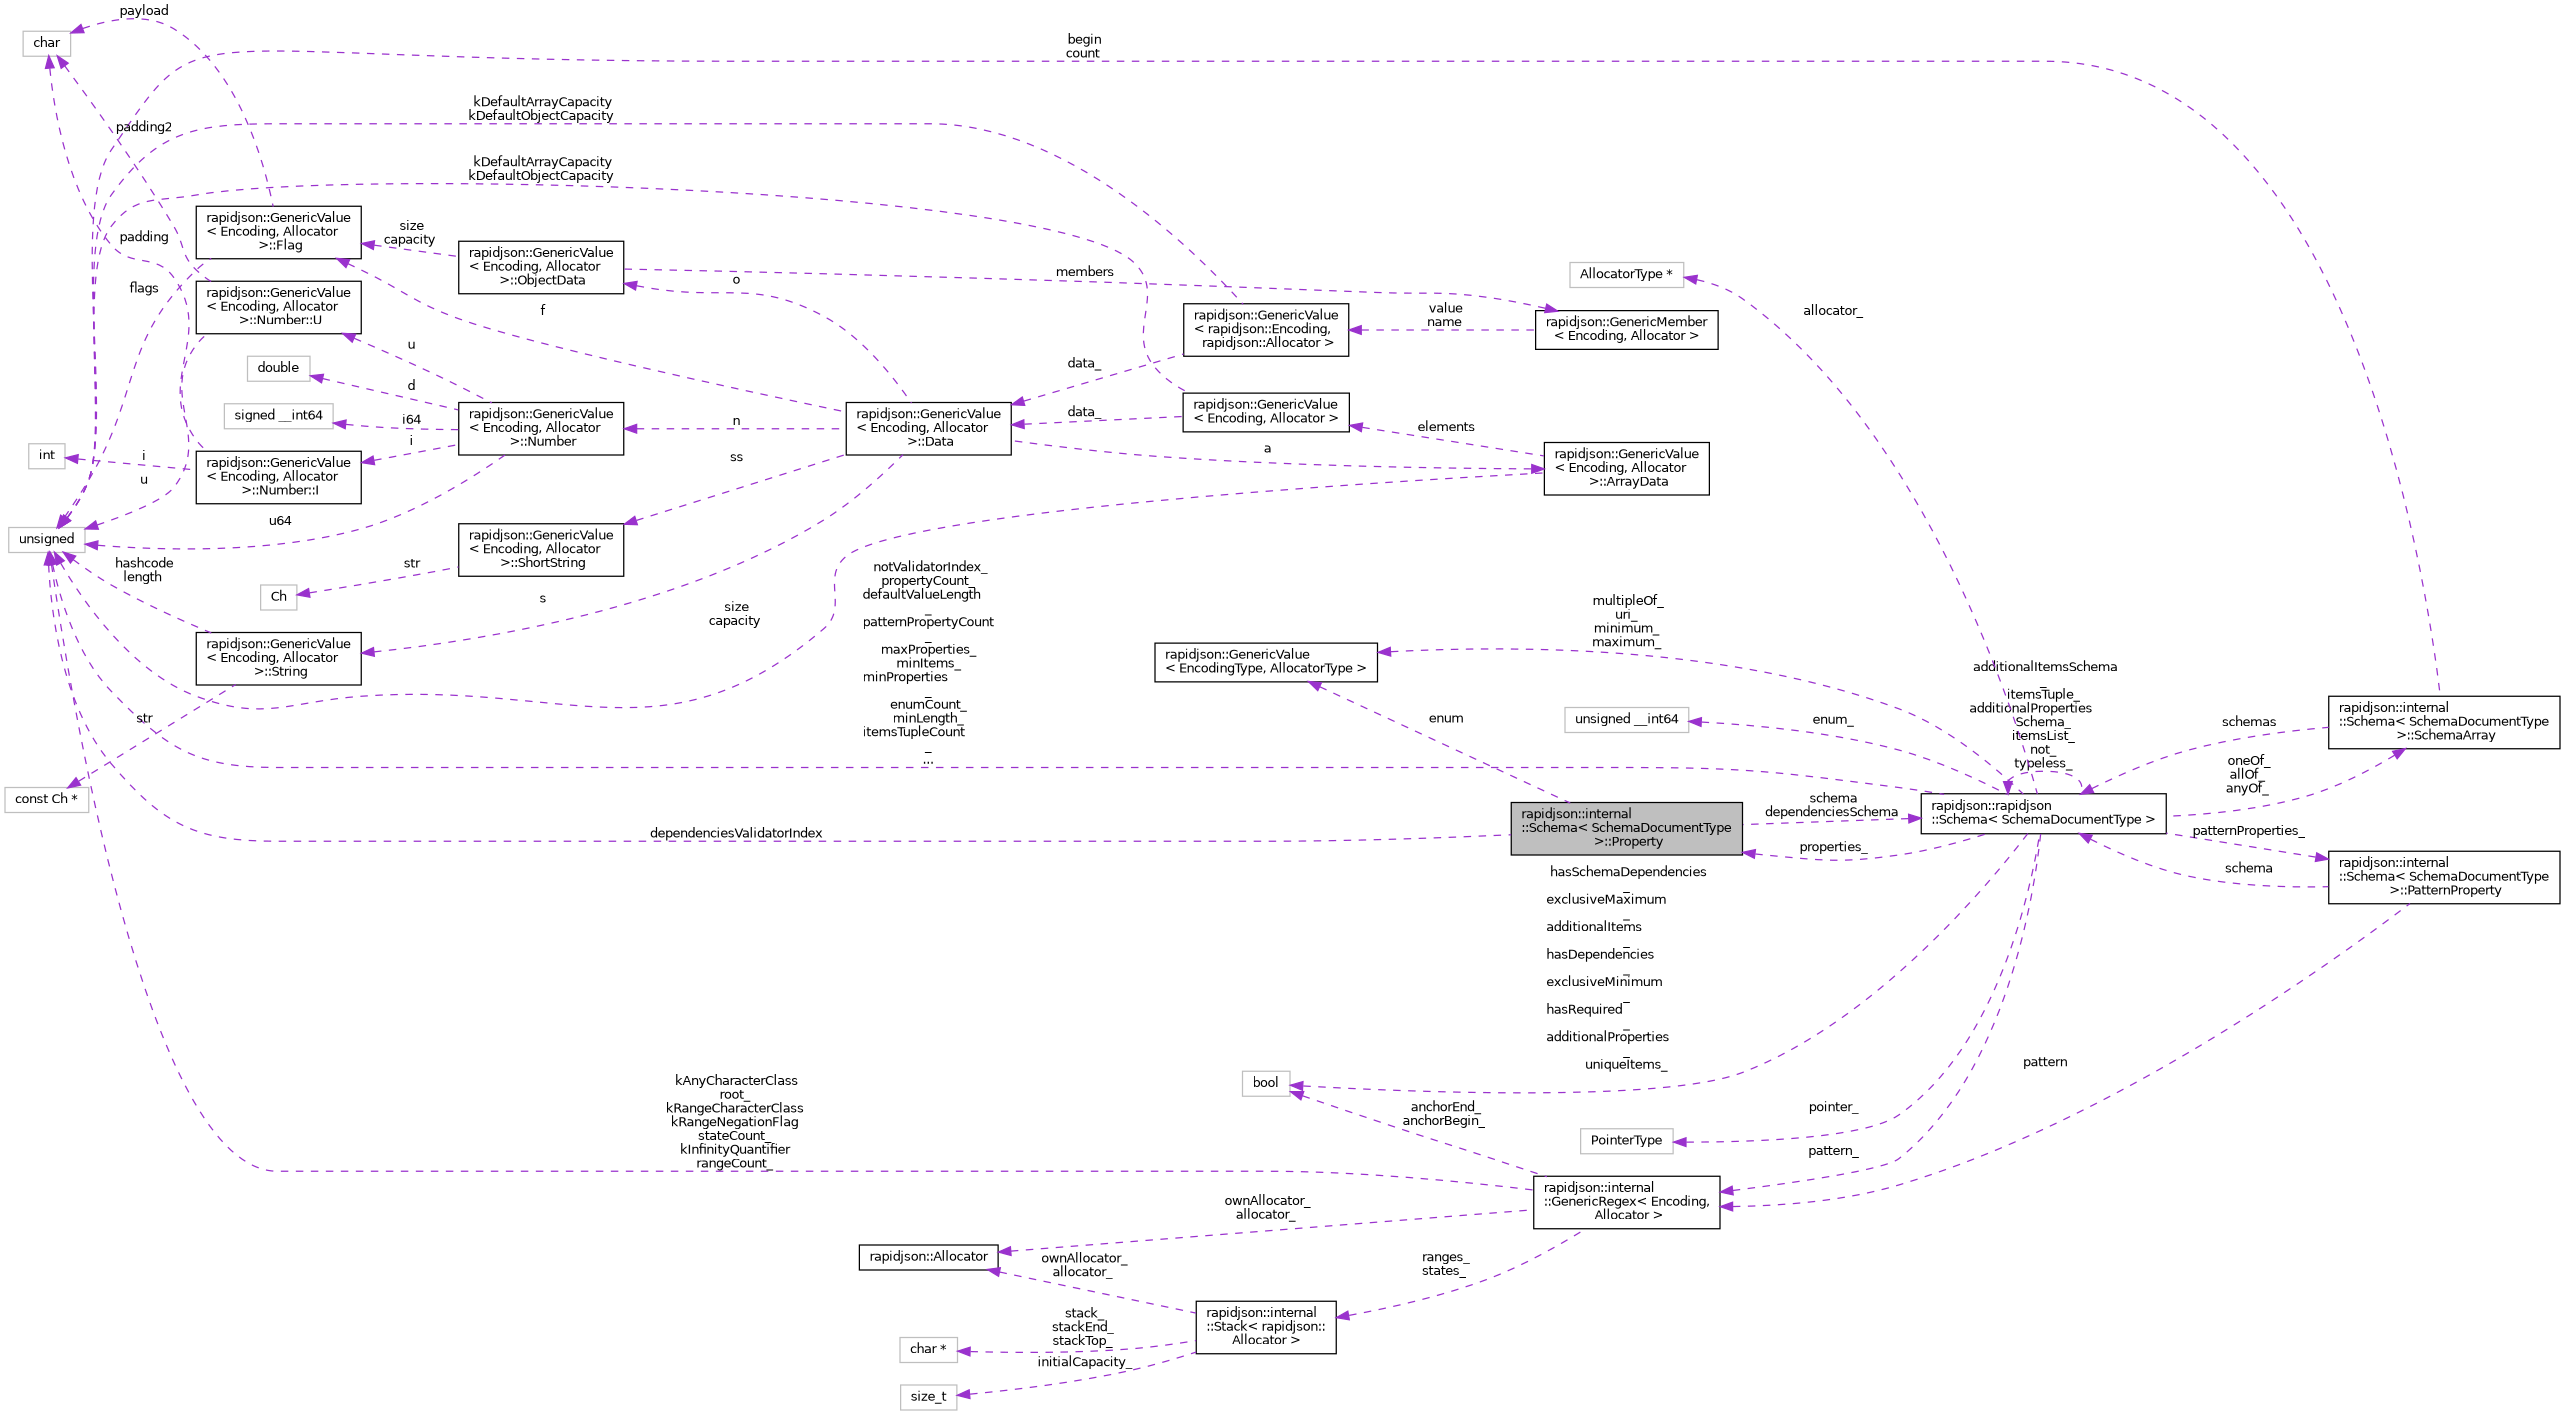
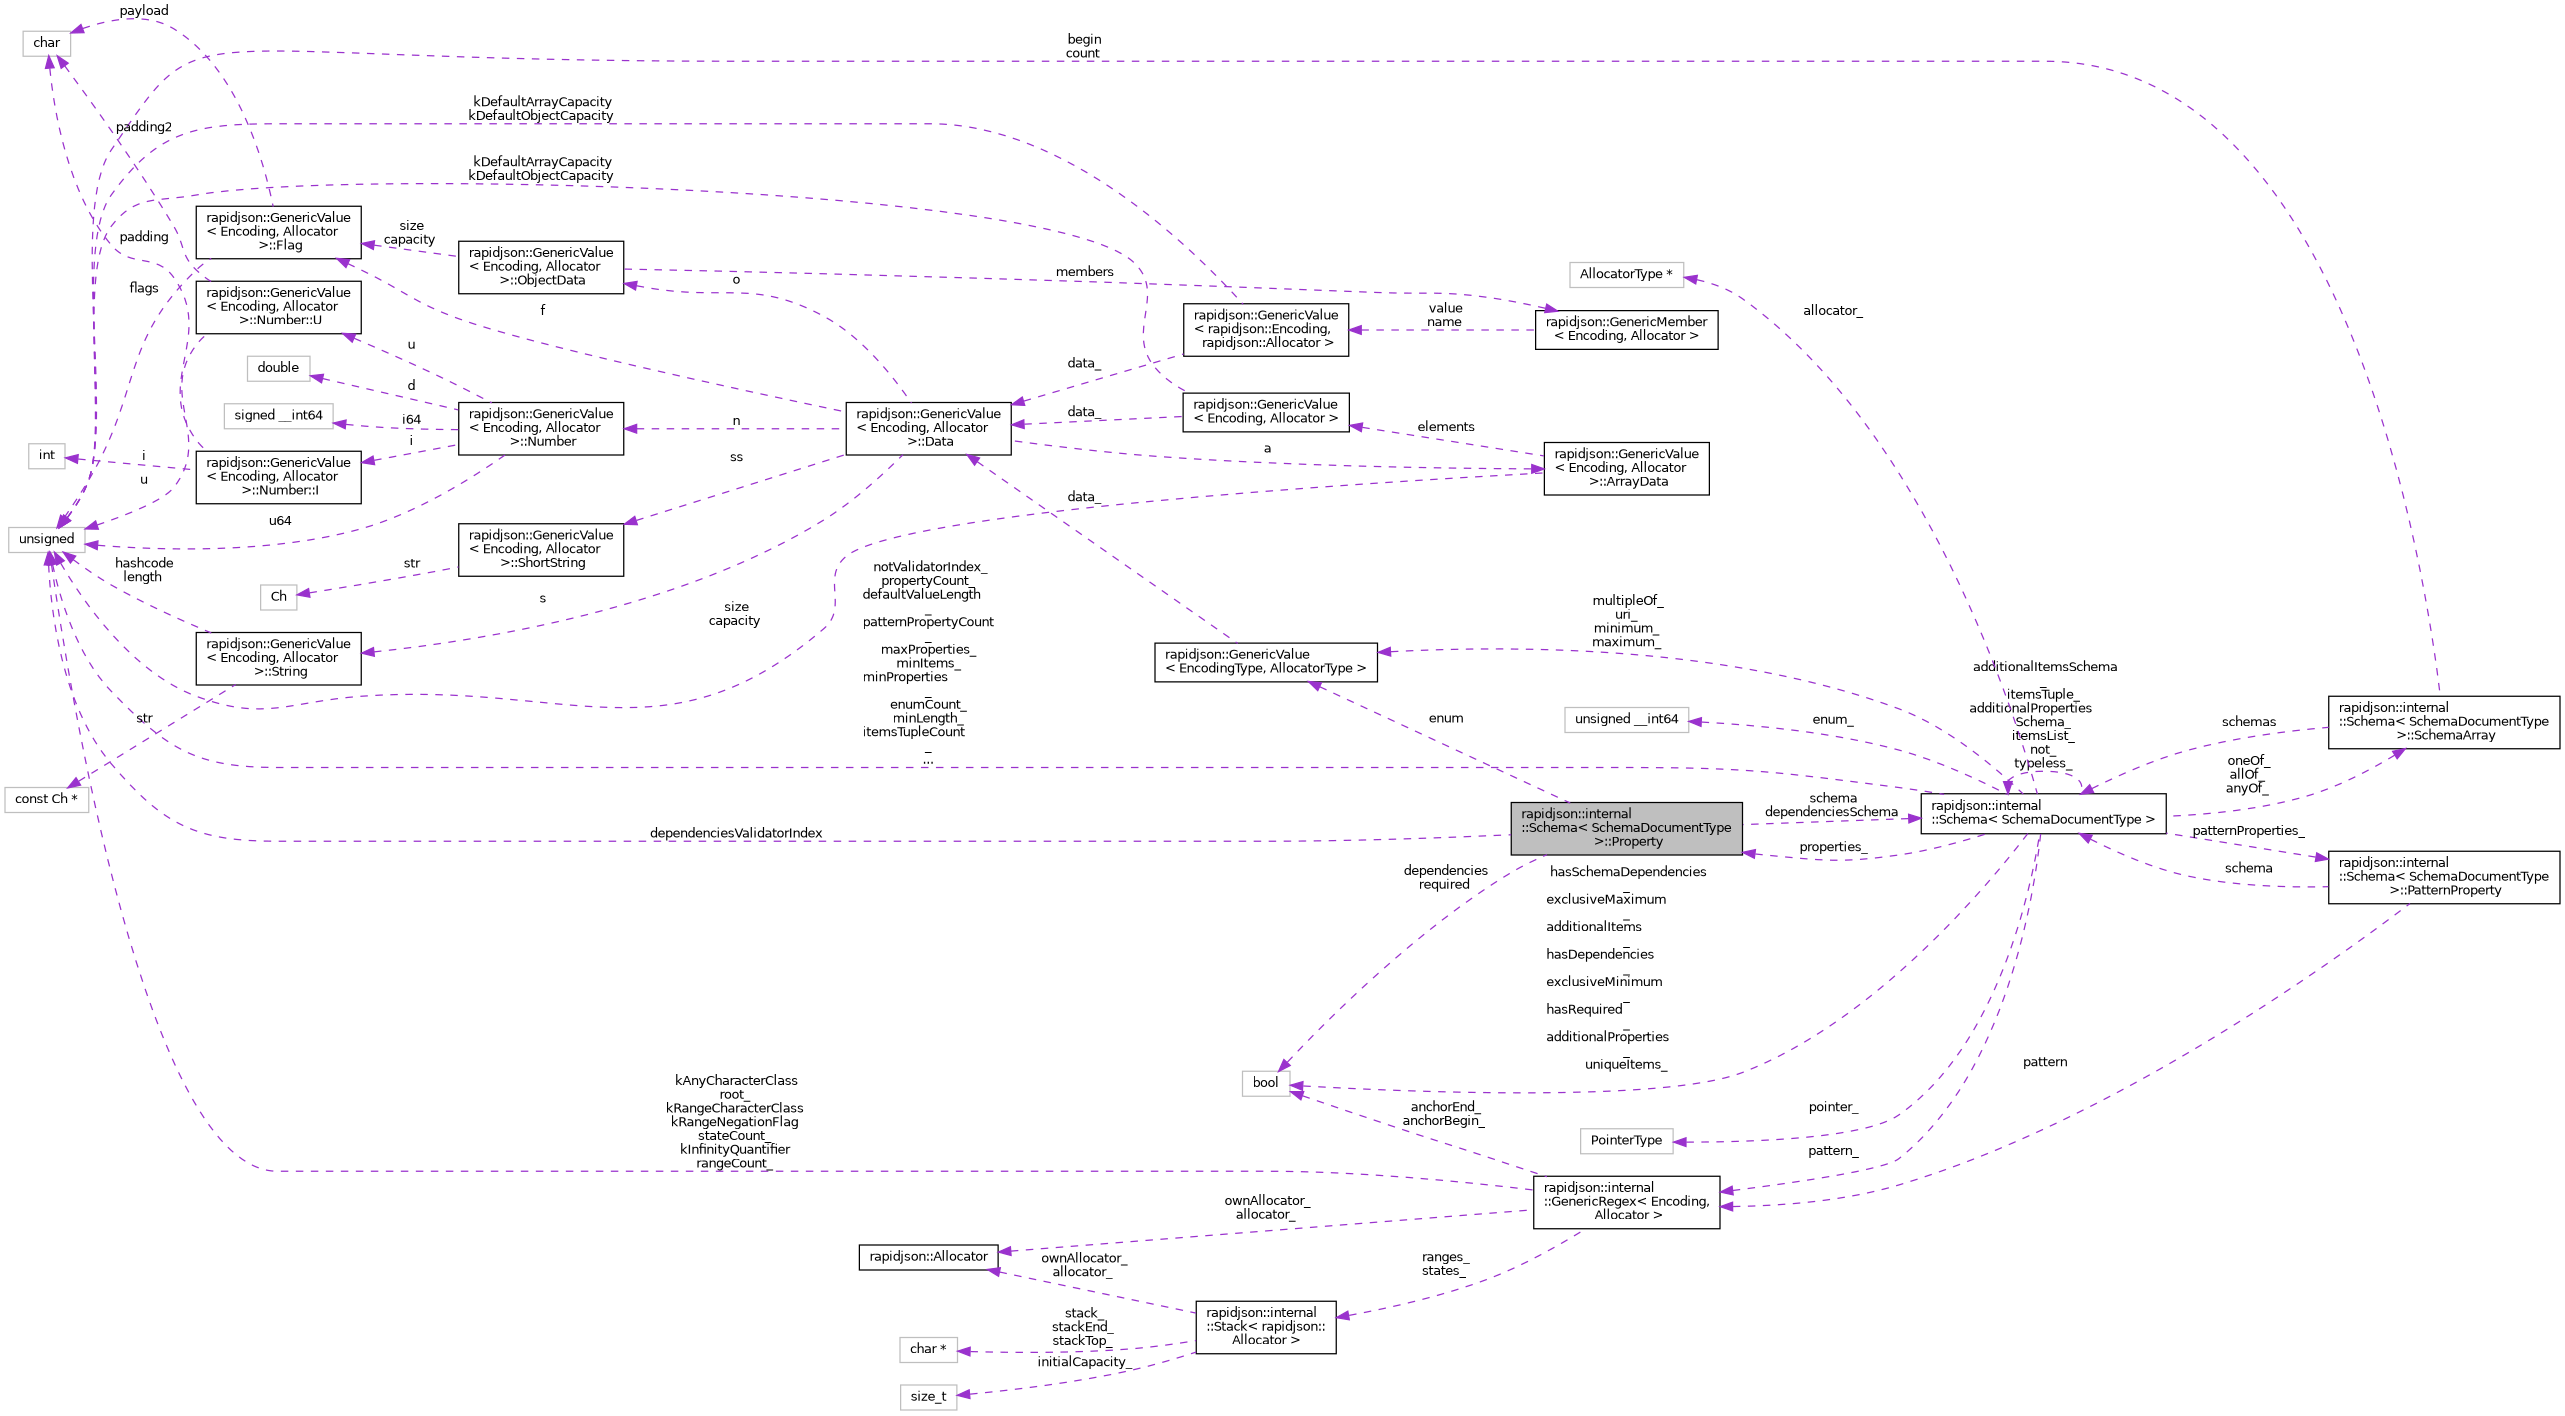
none -> (1108, 553)
(2044, 814) -> (2044, 814)
none -> (1409, 947)
